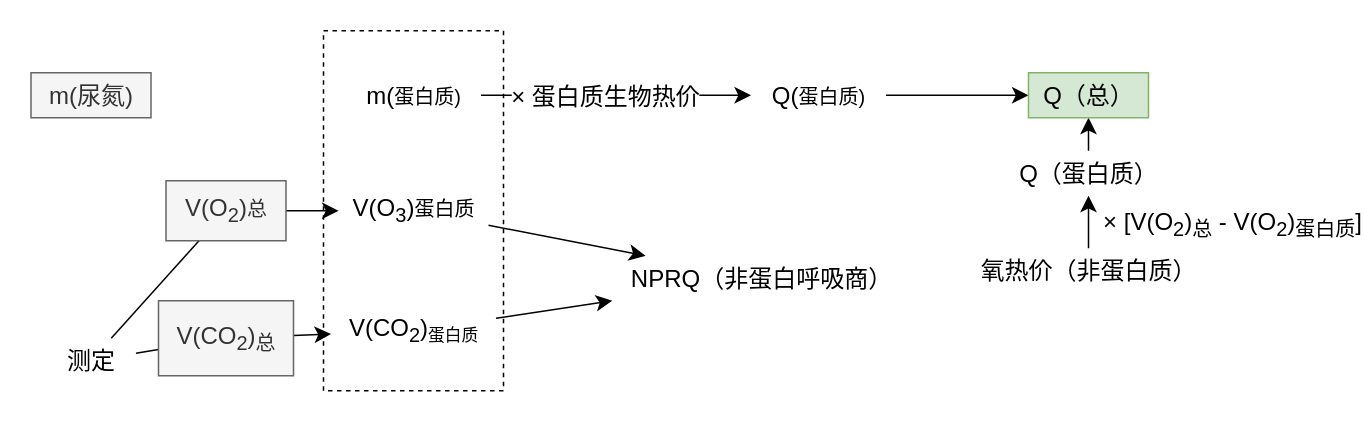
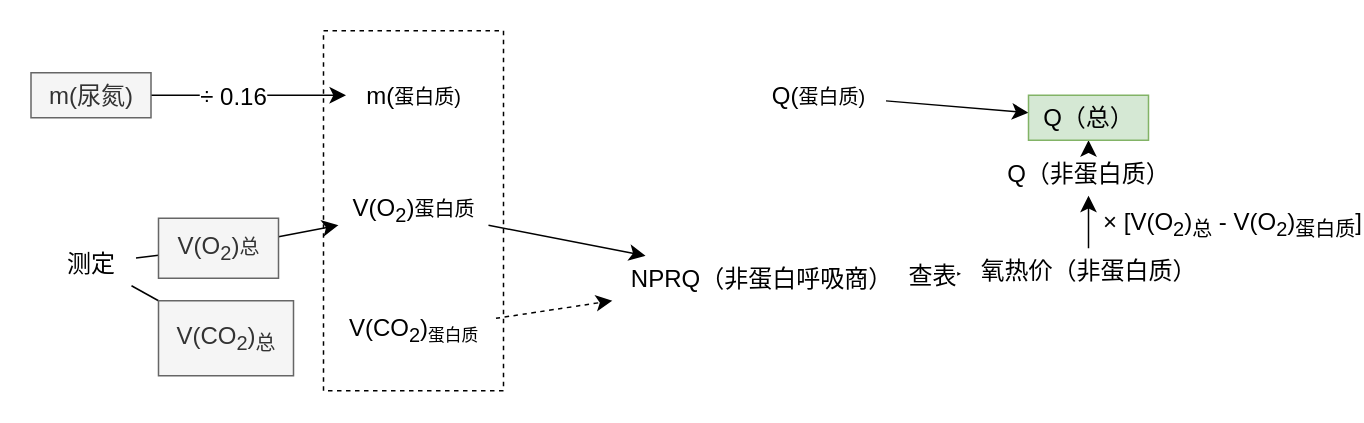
none -> (288, 95)
(610, 95) -> none
(1088, 95) -> (1088, 118)
(1089, 173) -> (1089, 173)
(226, 211) -> (218, 248)
(414, 211) -> (414, 211)
none -> (931, 274)
(549, 310) -> (549, 310)
(306, 335) -> none
(91, 361) -> (91, 263)
